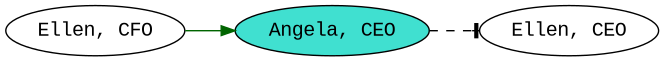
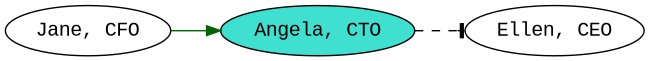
(95, 31) -> (88, 31)
(332, 31) -> (318, 31)
